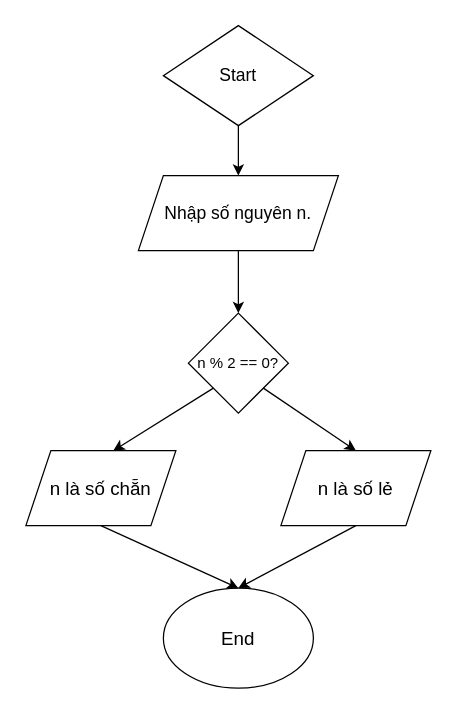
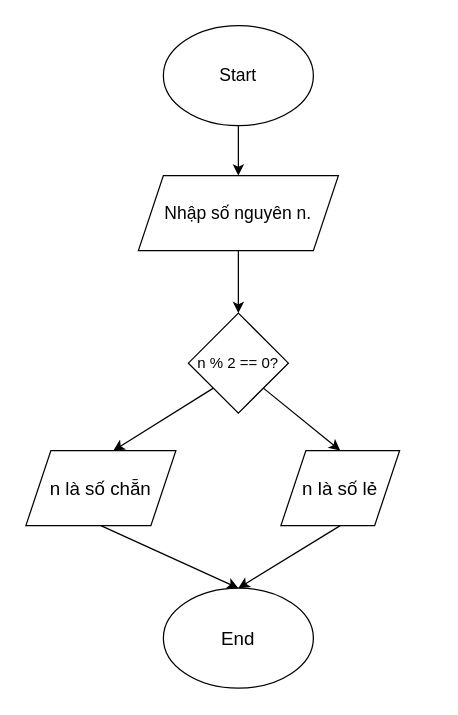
(238, 76) -> (238, 76)
(356, 488) -> (340, 488)
